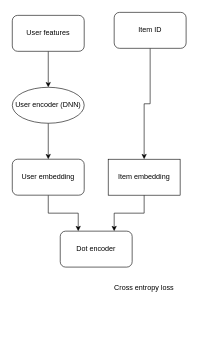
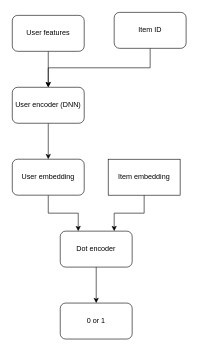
(150, 104) -> (102, 68)
(48, 105) -> (48, 105)
(144, 288) -> none
none -> (96, 297)
none -> (96, 321)
